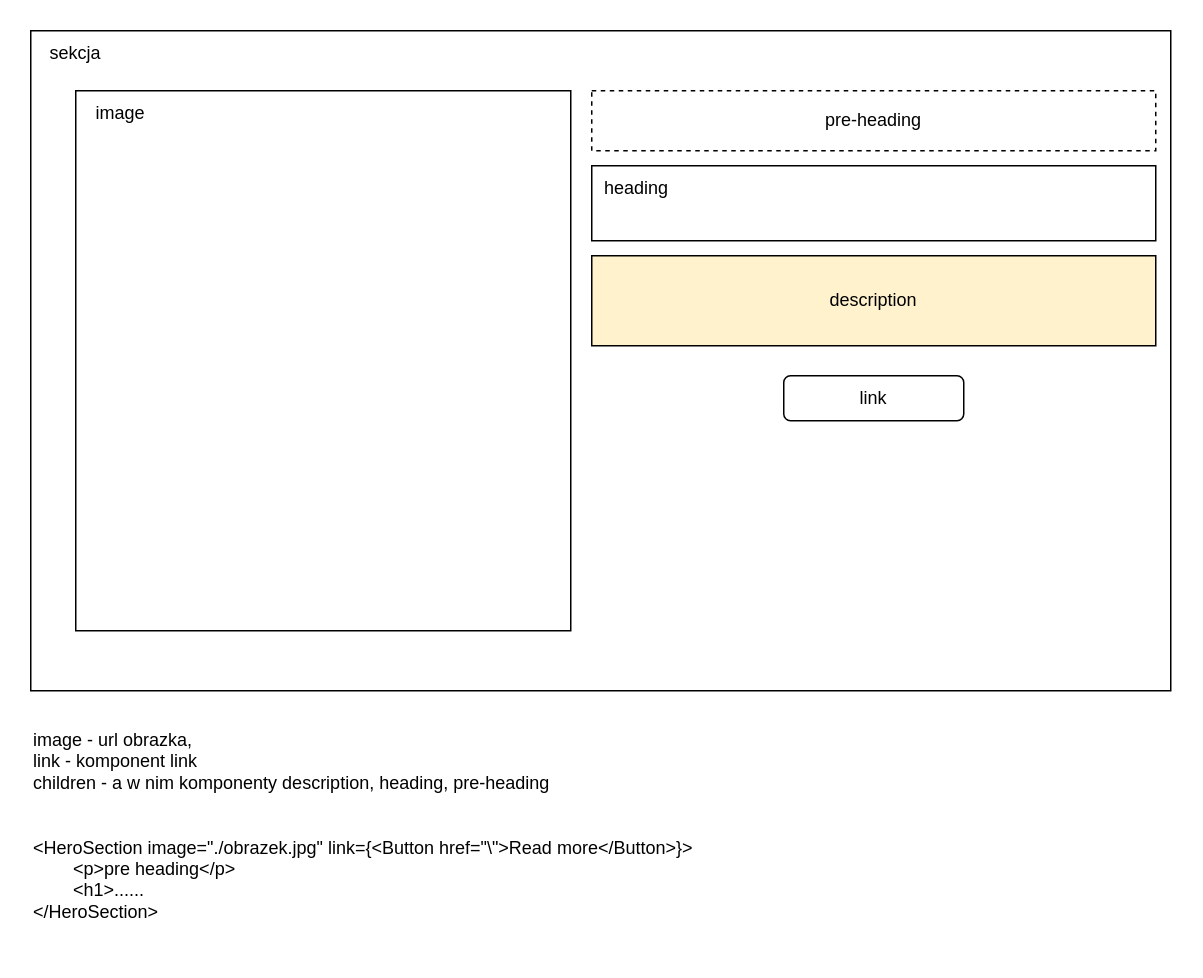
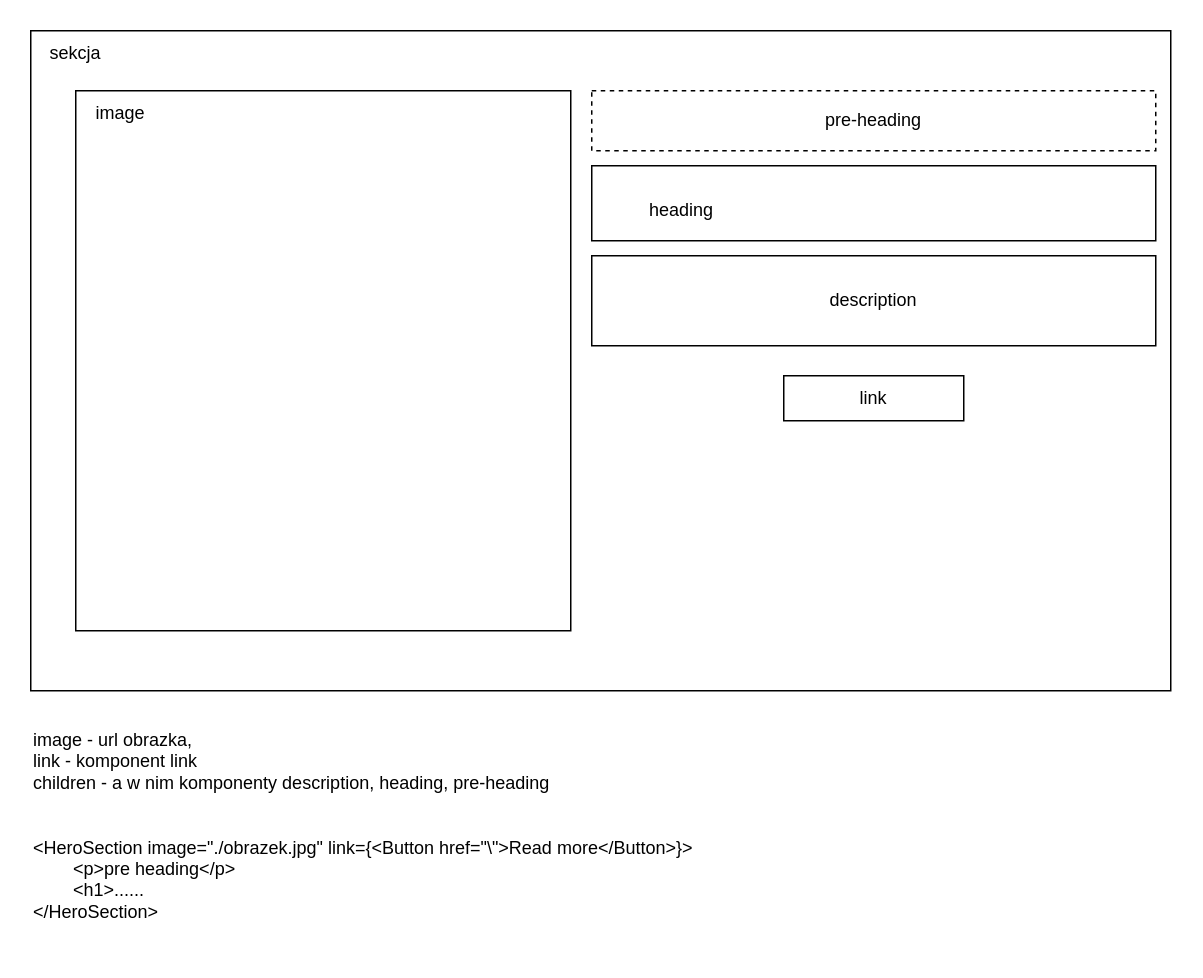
(637, 188) -> (682, 211)
(874, 301) -> (874, 301)
(874, 398) -> (874, 398)
